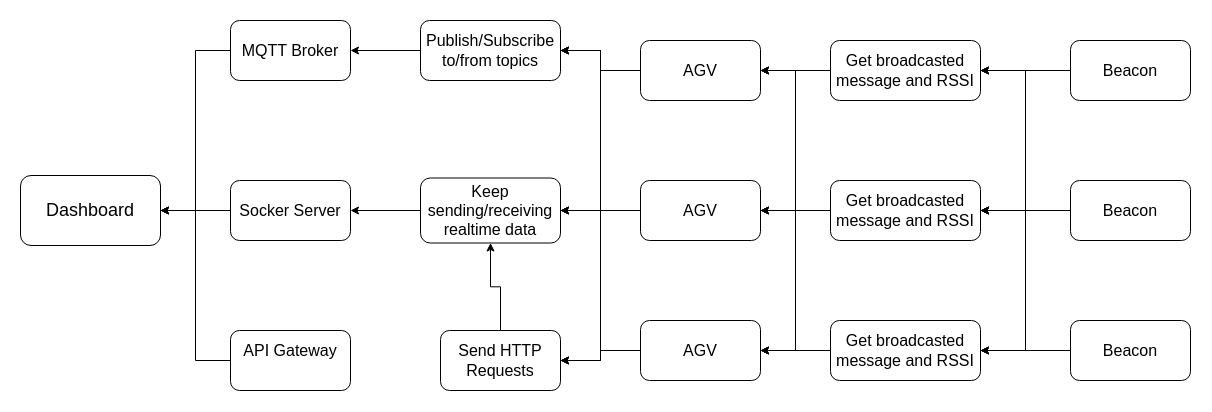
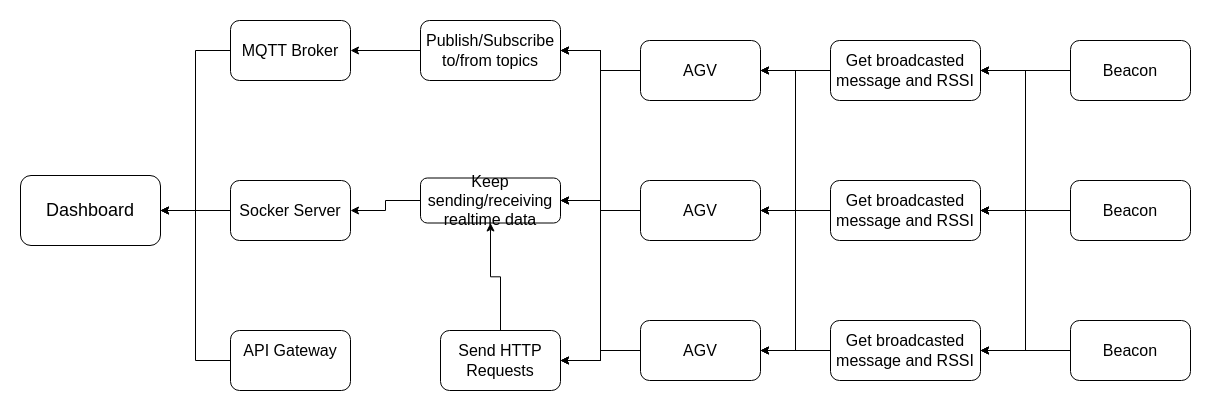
(491, 211) -> (491, 201)
